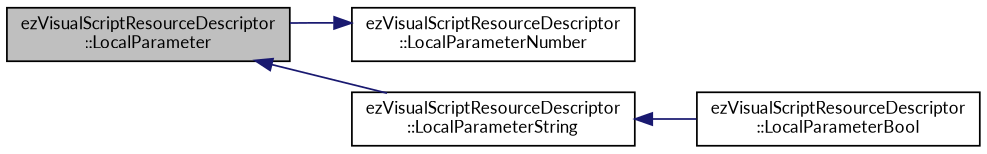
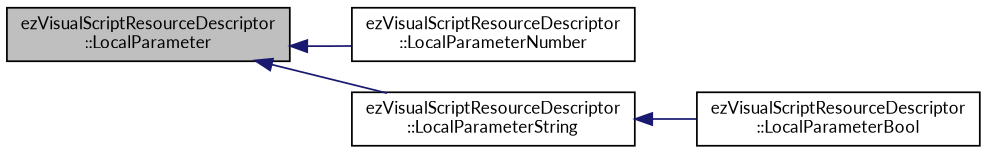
(312, 23) -> (330, 46)
